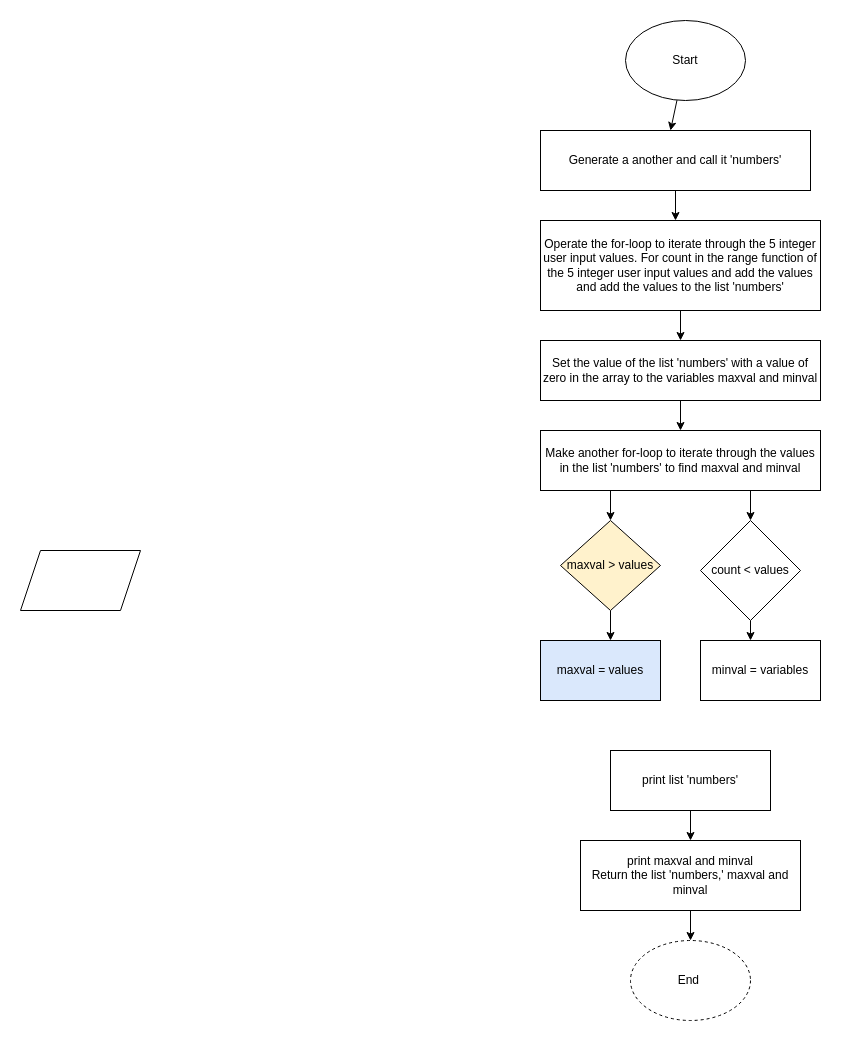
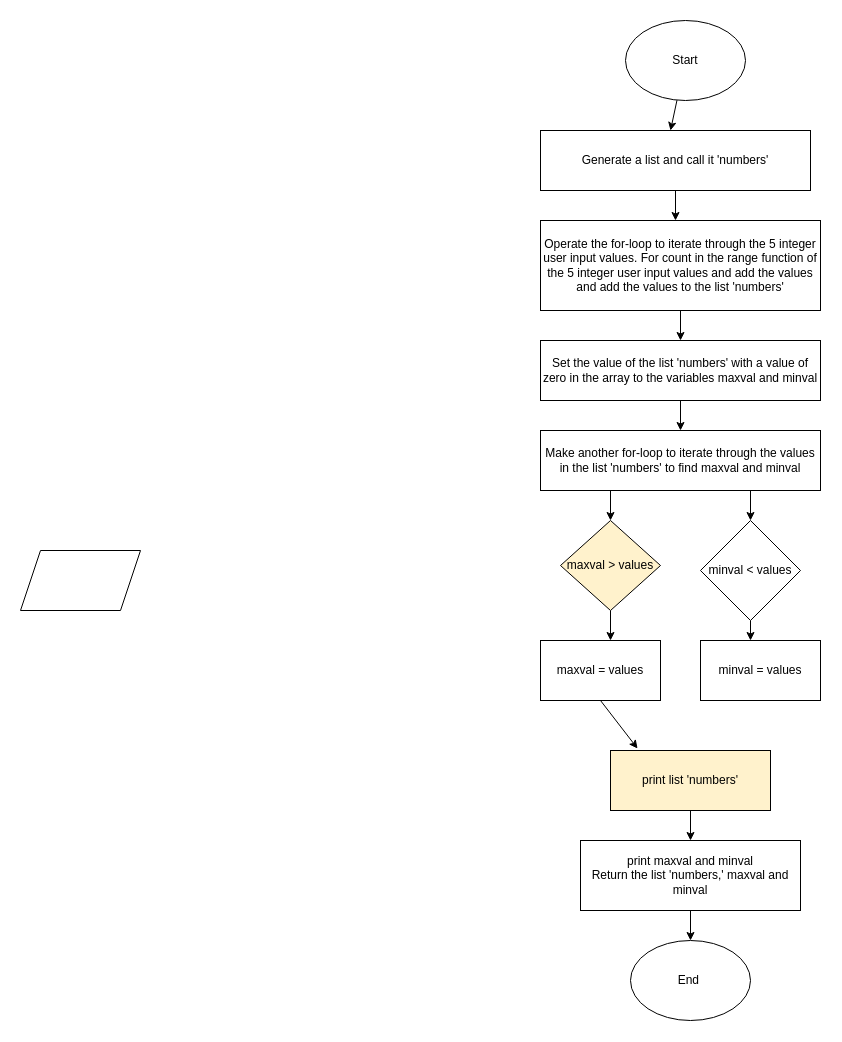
(676, 161) -> (676, 161)
(751, 571) -> (751, 571)
(601, 671) -> (601, 671)
(761, 671) -> (761, 671)
none -> (617, 722)
(691, 781) -> (691, 781)
(691, 981) -> (691, 981)
